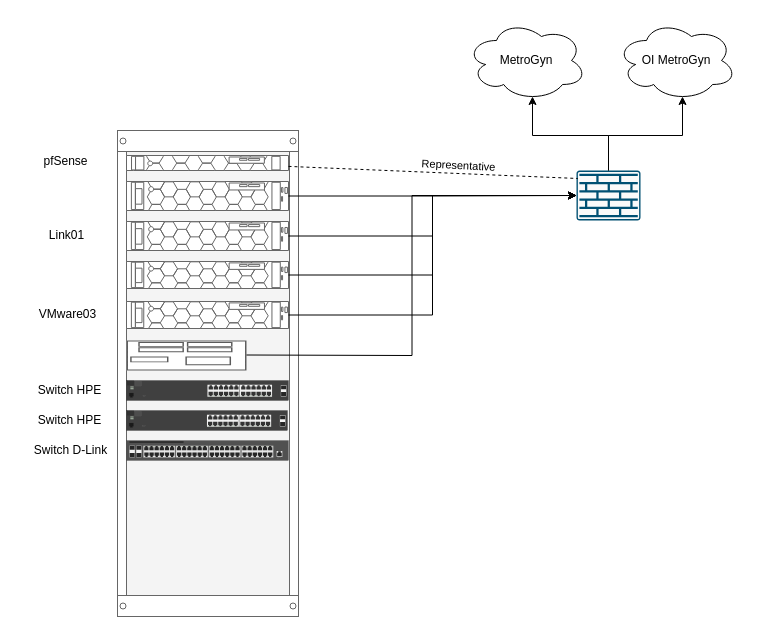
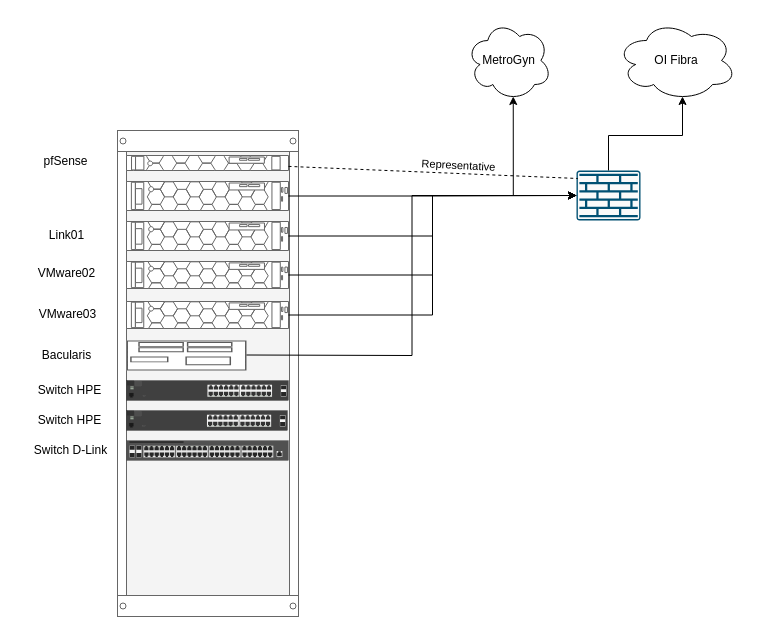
(527, 61) -> (509, 61)
(677, 61) -> (677, 61)
none -> (67, 274)
none -> (67, 356)
